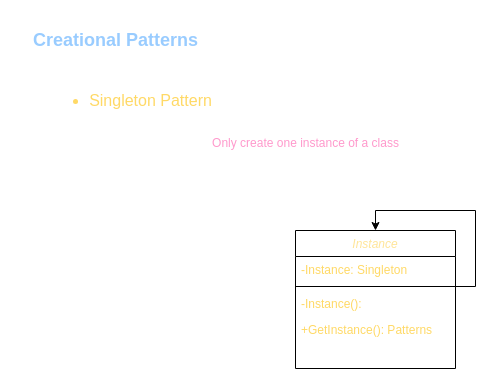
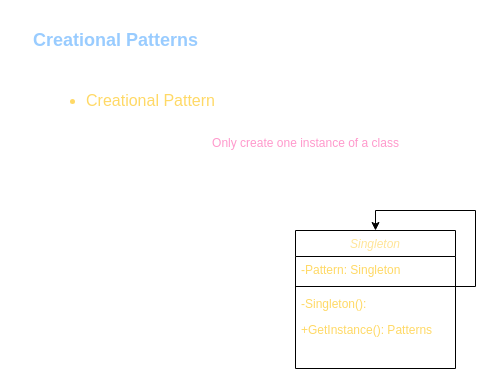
(131, 101) -> (131, 101)
(375, 244) -> (375, 244)
(362, 270) -> (359, 270)
(340, 304) -> (340, 304)
